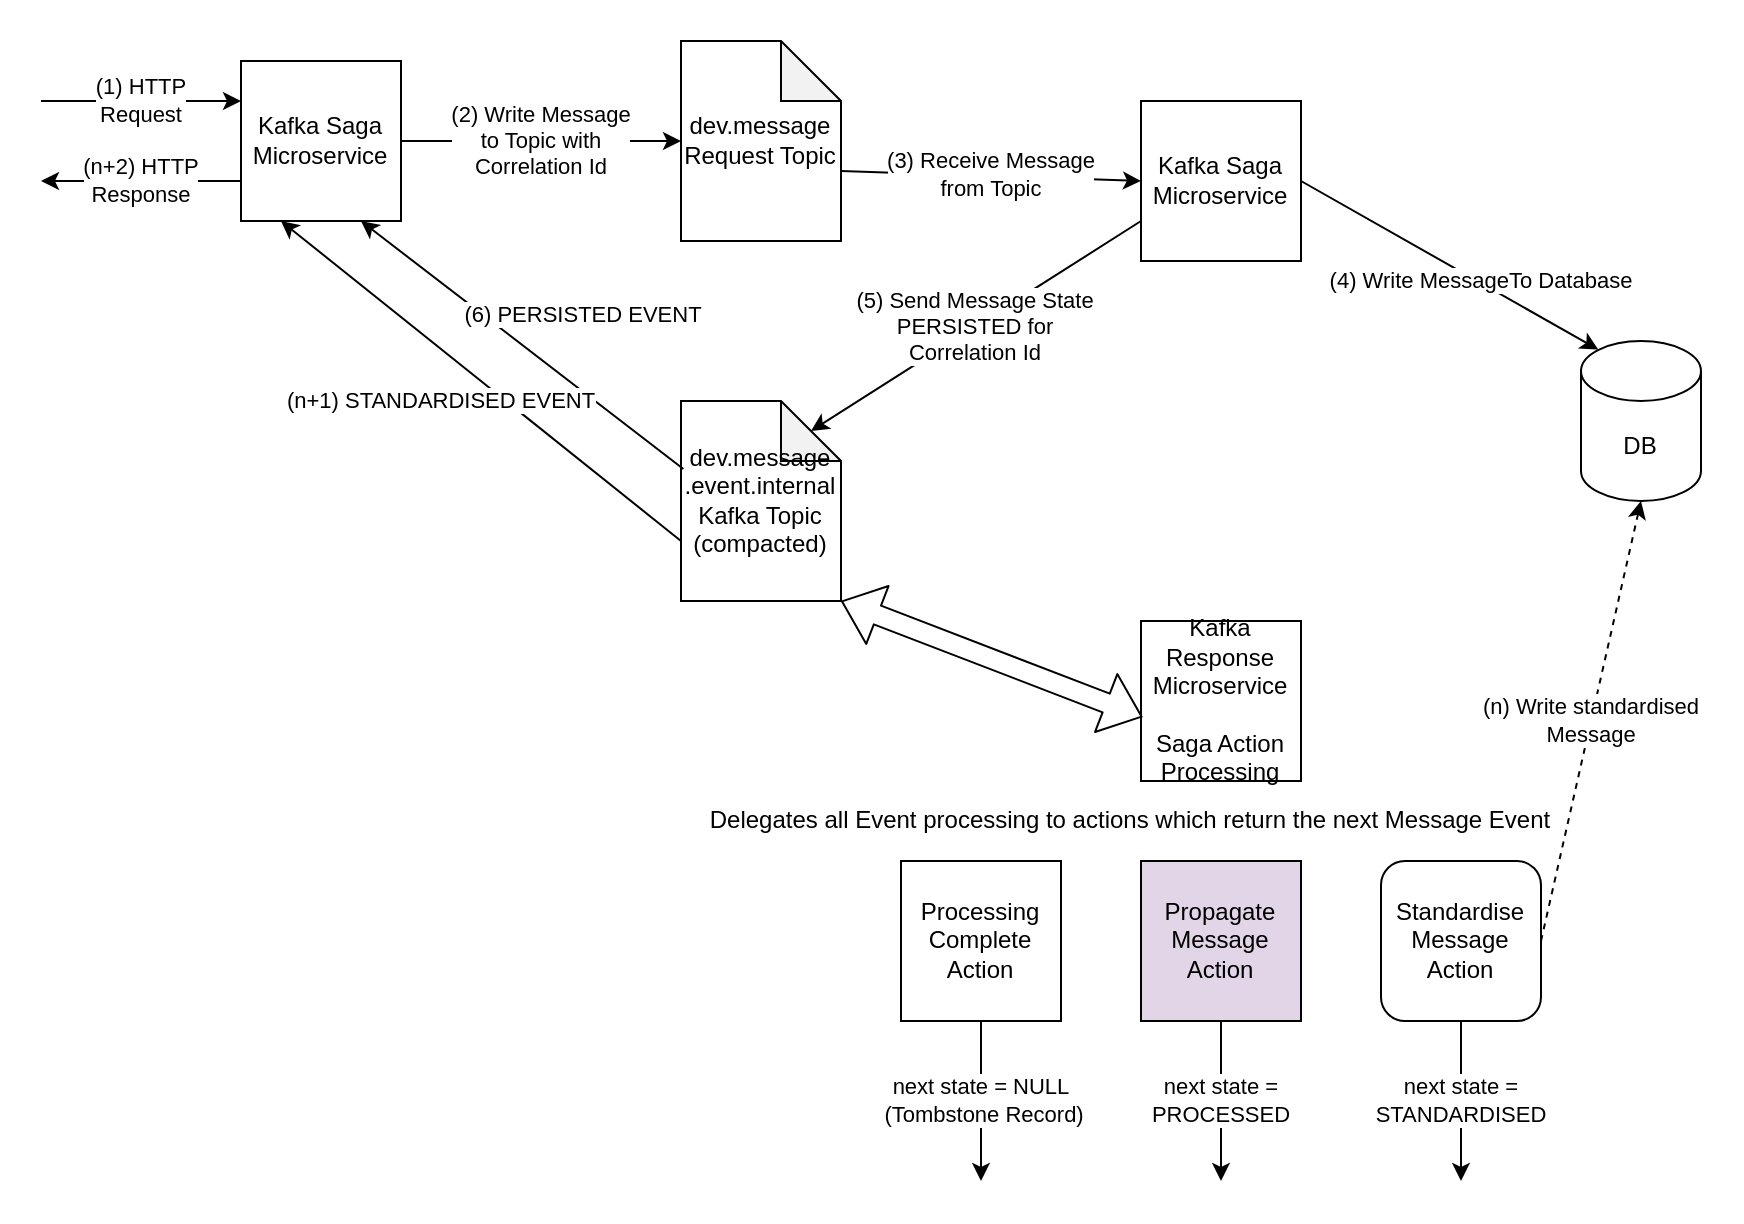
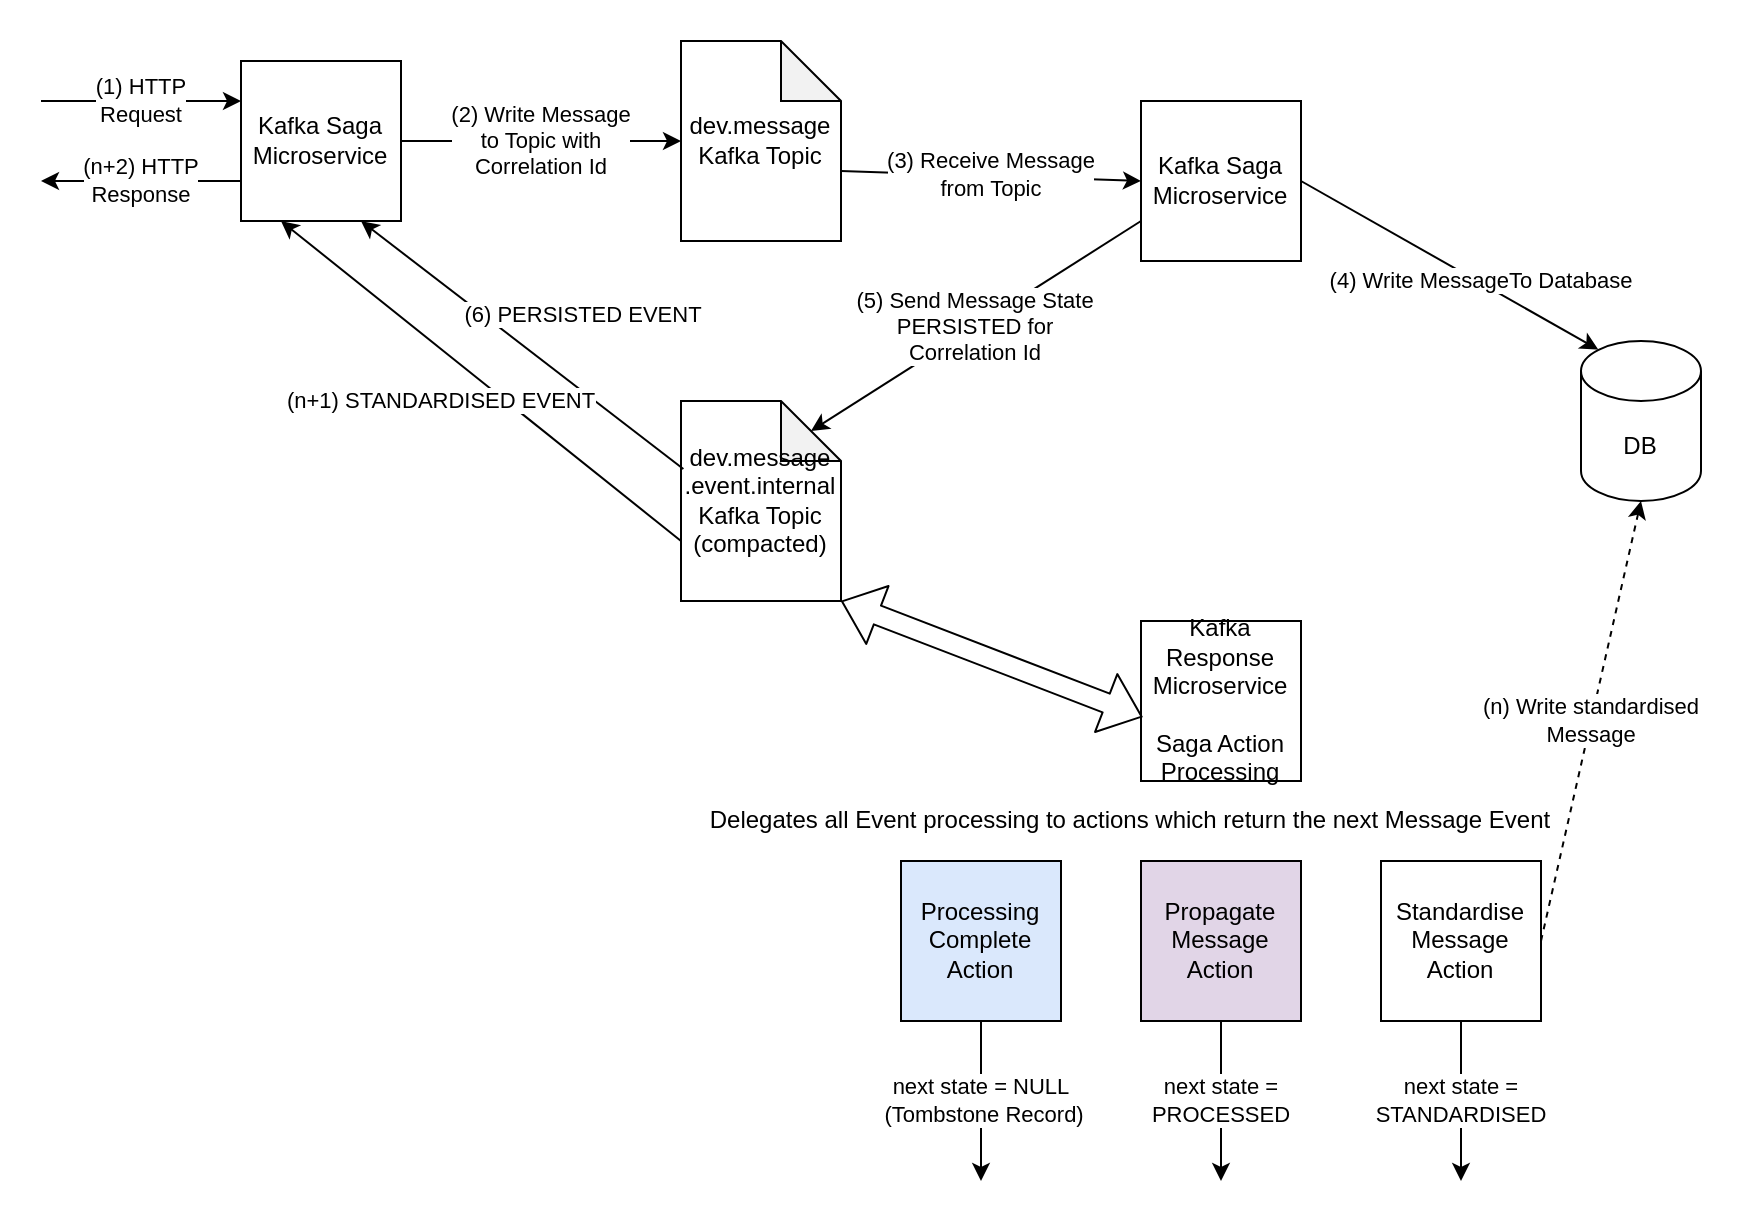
(761, 141) -> (761, 141)
(981, 941) -> (981, 941)
(1461, 941) -> (1461, 941)
